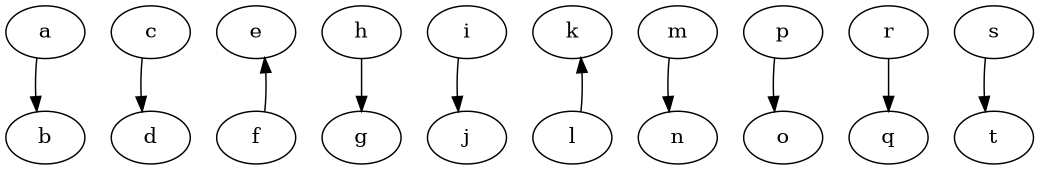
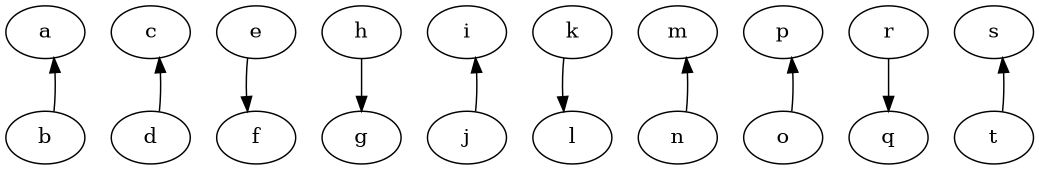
(36, 77) -> (55, 92)
(141, 77) -> (161, 92)
(457, 77) -> (477, 92)
(668, 77) -> (688, 92)
(773, 77) -> (793, 92)
(984, 77) -> (1004, 92)
(266, 92) -> (246, 77)
(582, 92) -> (563, 77)
